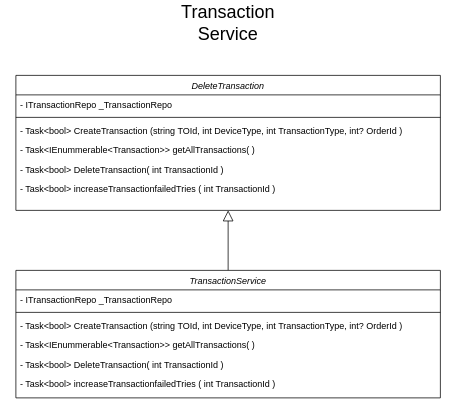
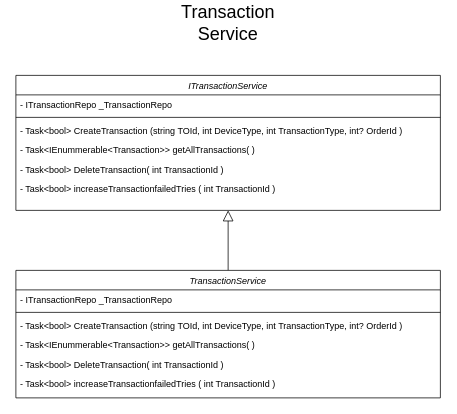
(228, 86) -> (228, 86)
